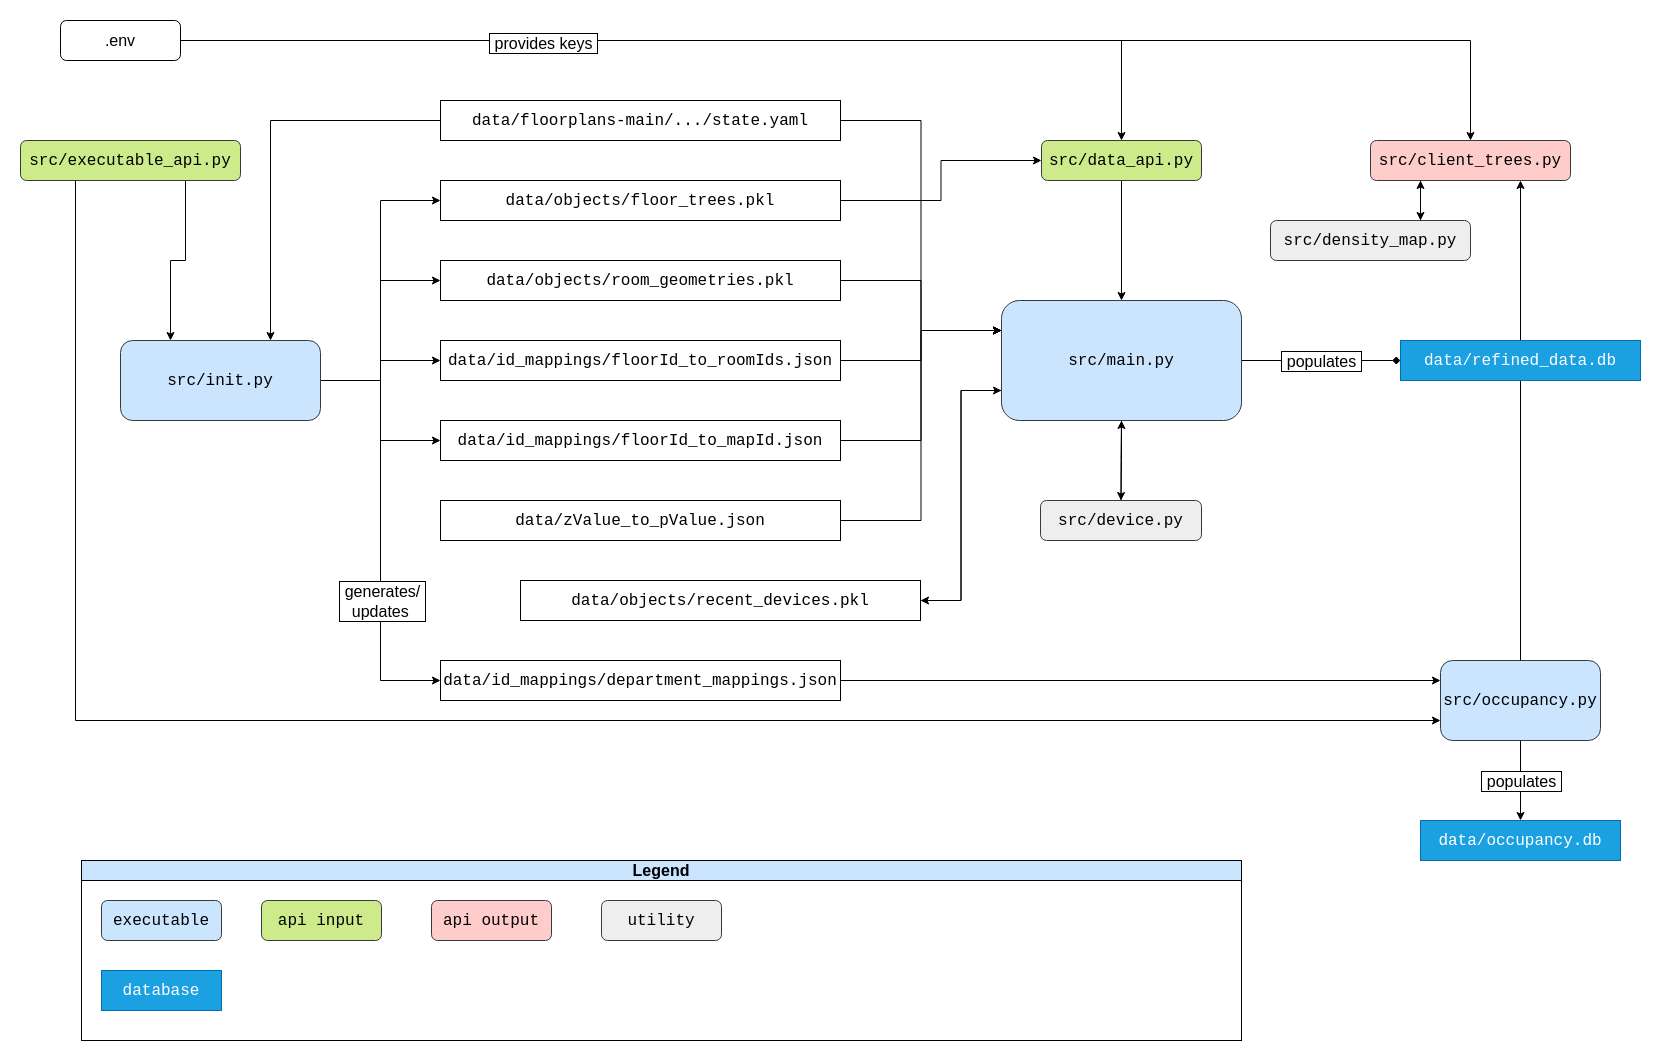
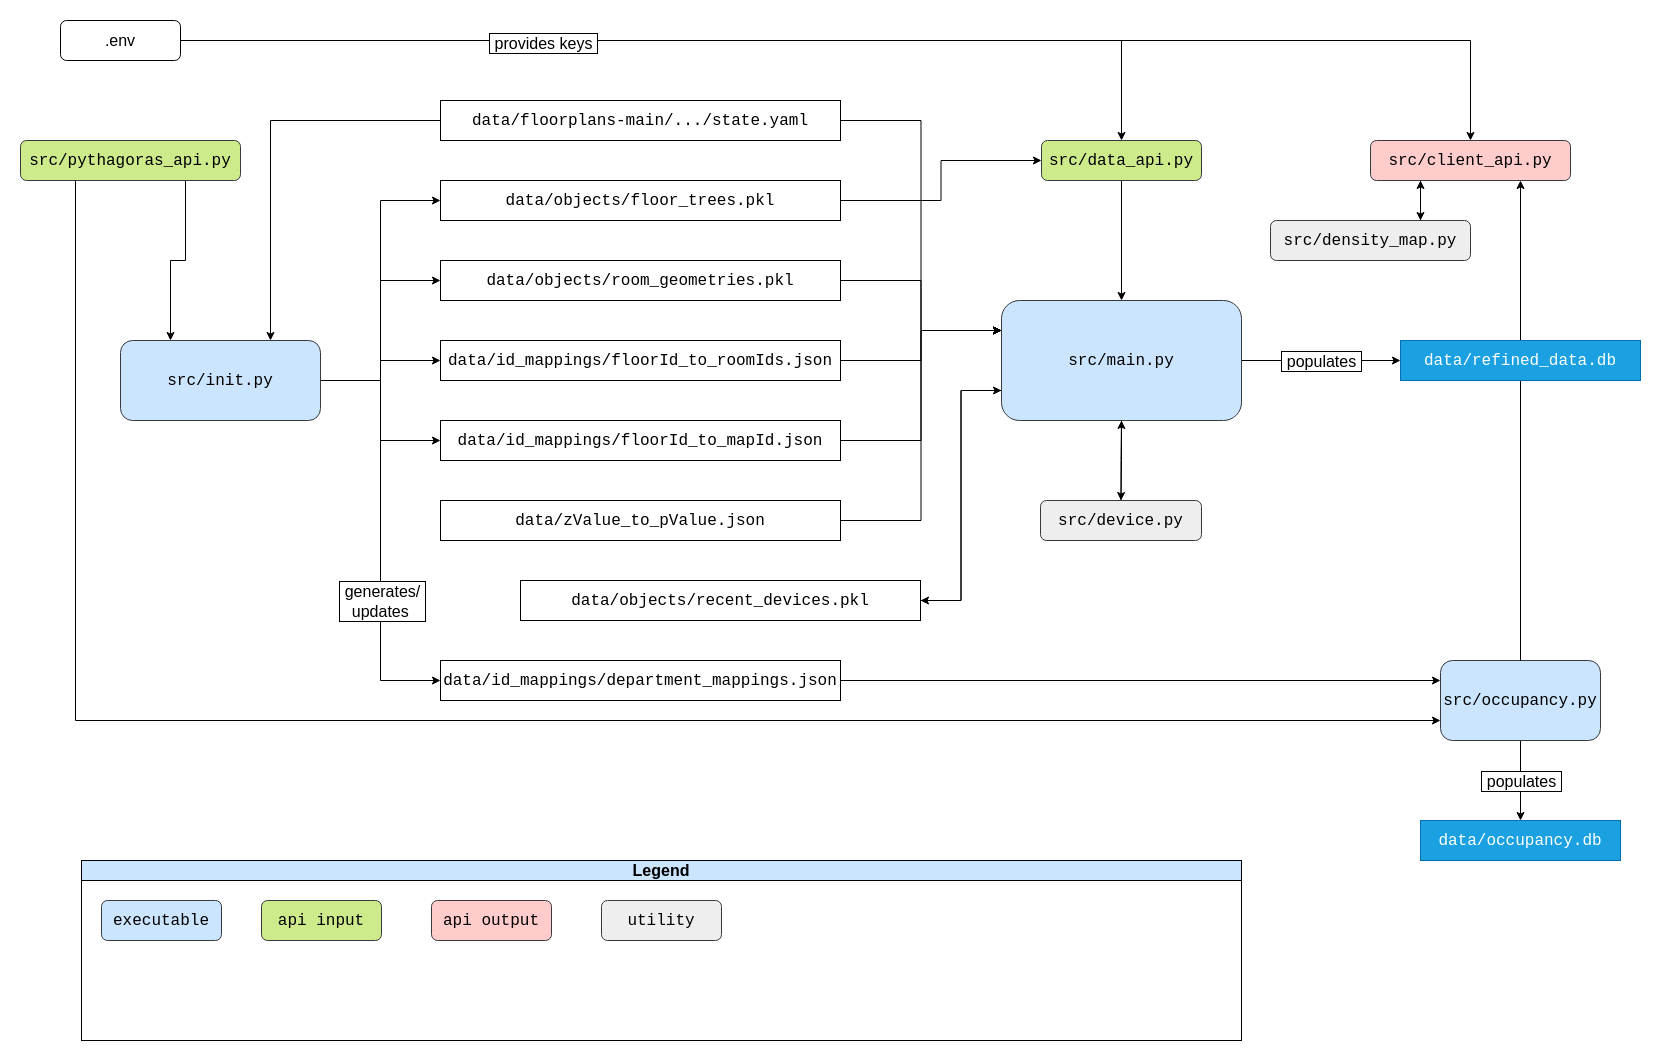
(131, 161) -> (131, 161)
(1471, 161) -> (1471, 161)
(1392, 361) -> (1392, 361)
(162, 991) -> none
